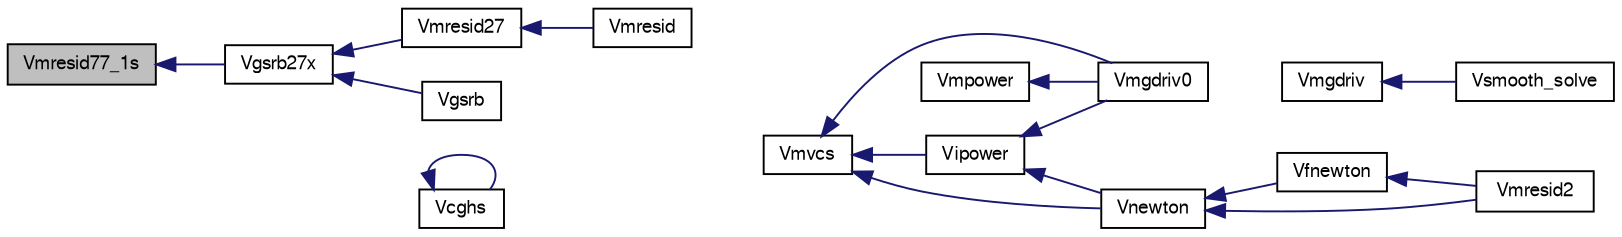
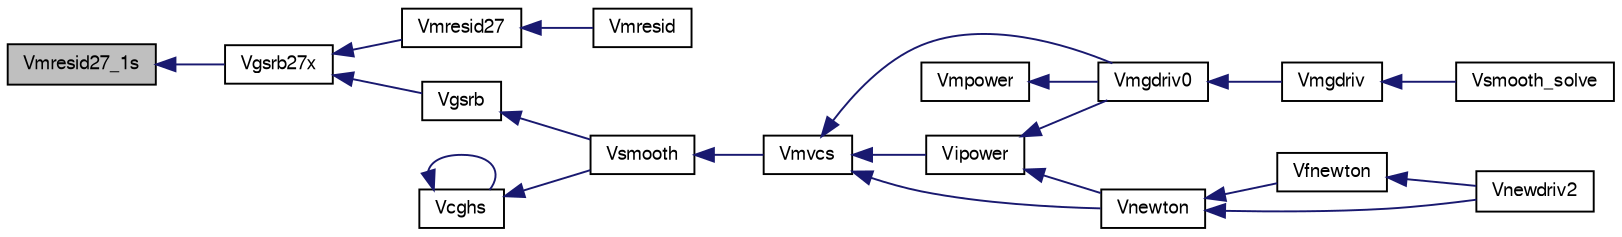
(82, 64) -> (82, 64)
none -> (1255, 82)
none -> (642, 155)
(1535, 191) -> (1535, 191)
